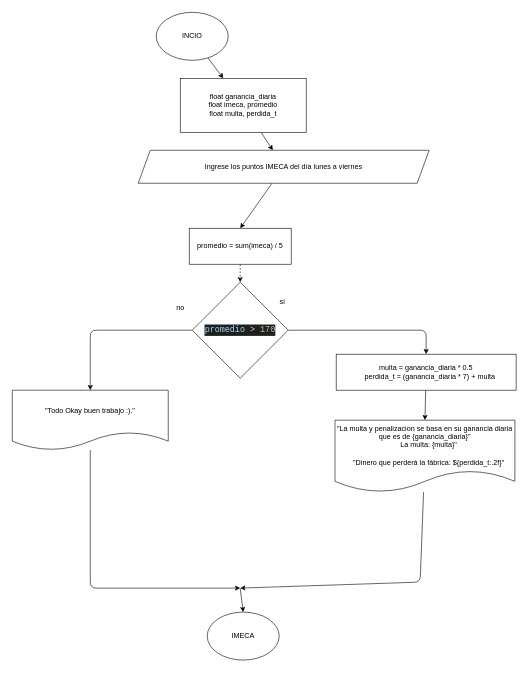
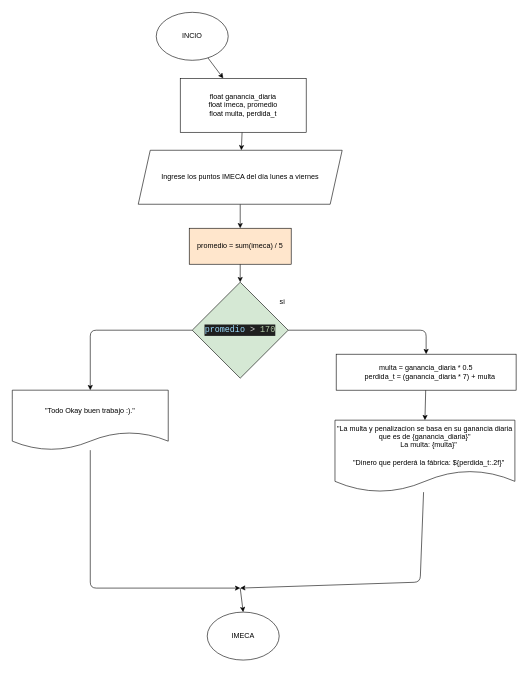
(284, 167) -> (240, 177)
(240, 246) -> (240, 246)
(240, 271) -> (240, 271)
(180, 308) -> none
(240, 330) -> (240, 330)
